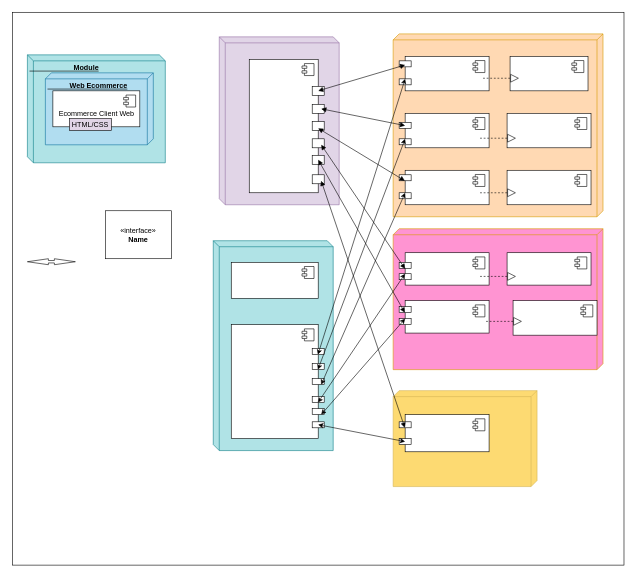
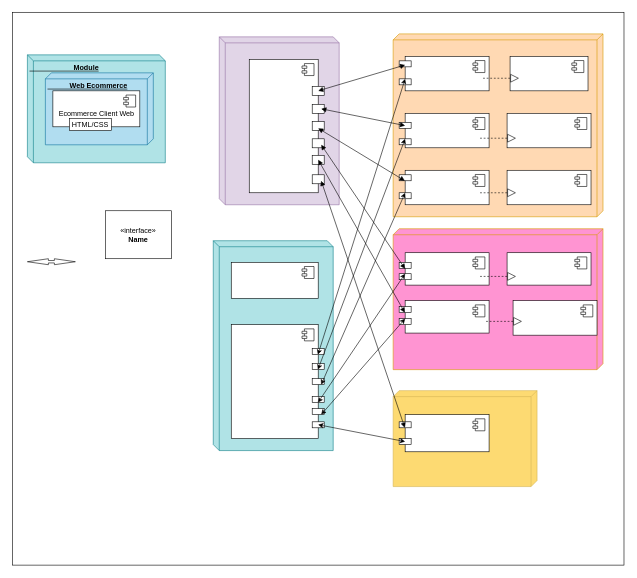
(90, 125) -> (90, 125)
